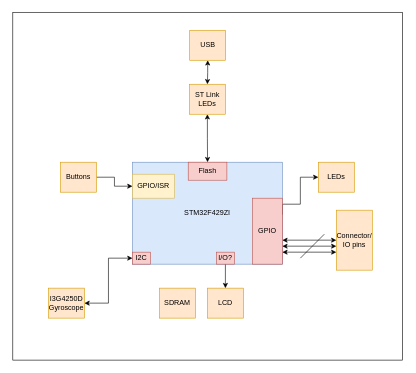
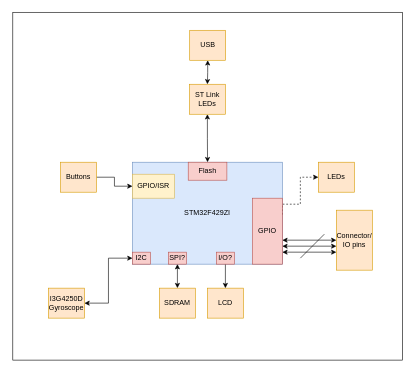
(300, 192) -> (300, 192)
none -> (177, 258)
none -> (177, 276)
